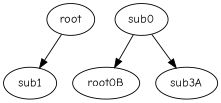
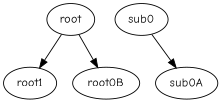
(126, 47) -> (86, 47)
(30, 83) -> (30, 83)
(187, 83) -> (187, 83)
